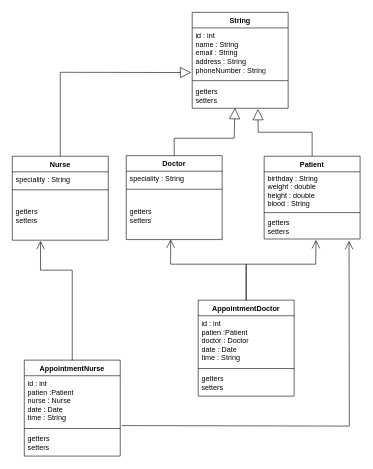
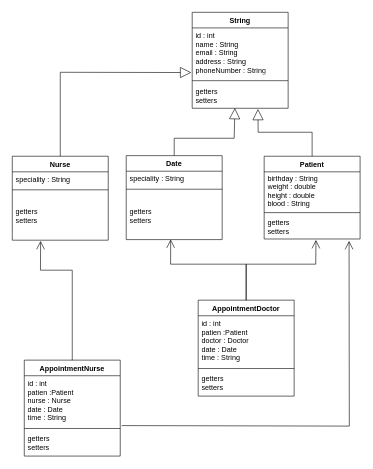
(174, 164) -> (174, 164)
